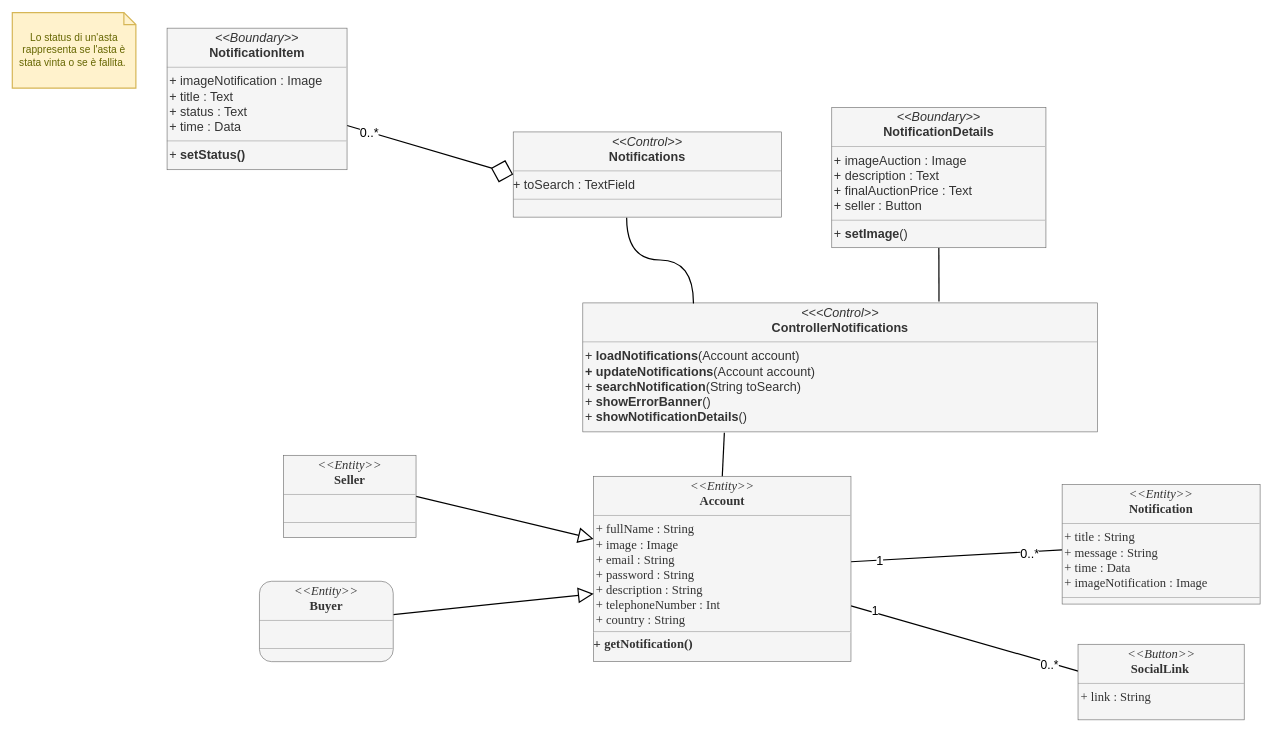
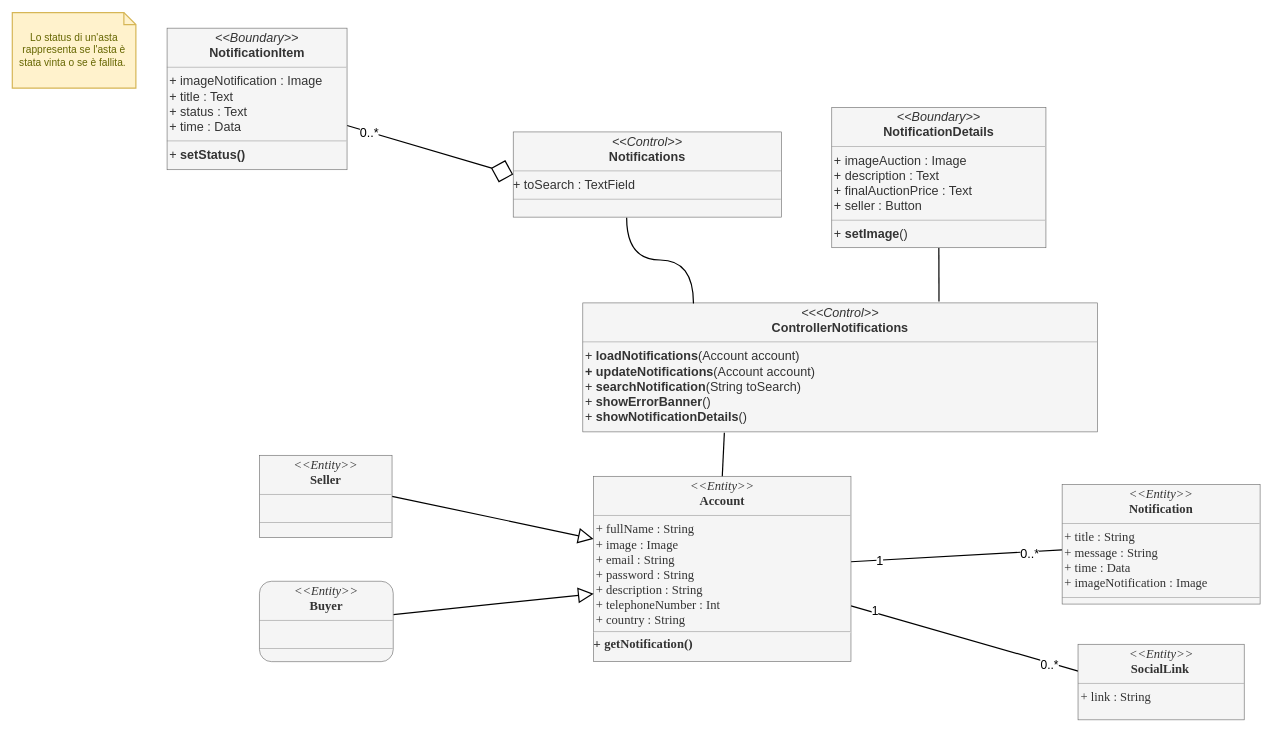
(350, 496) -> (326, 496)
(1102, 657) -> (1102, 657)
